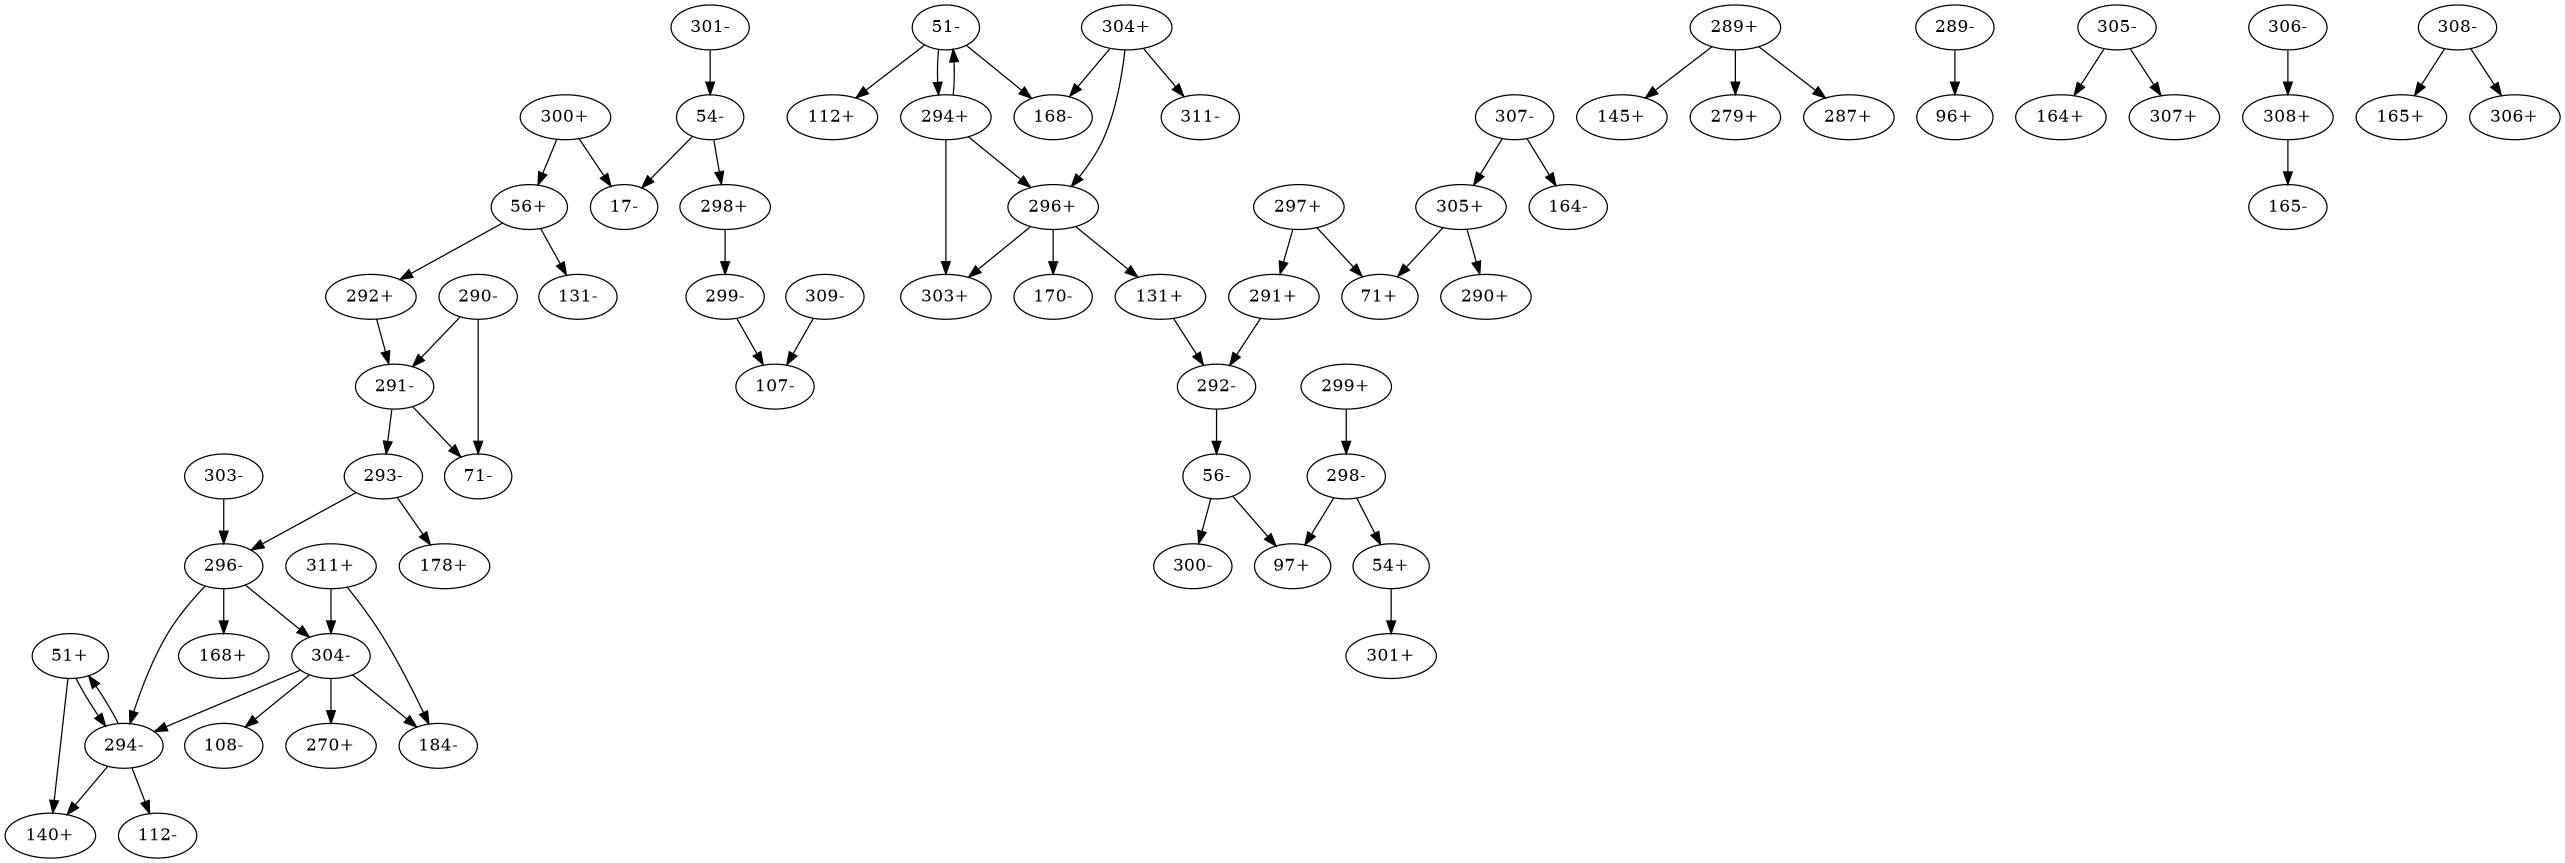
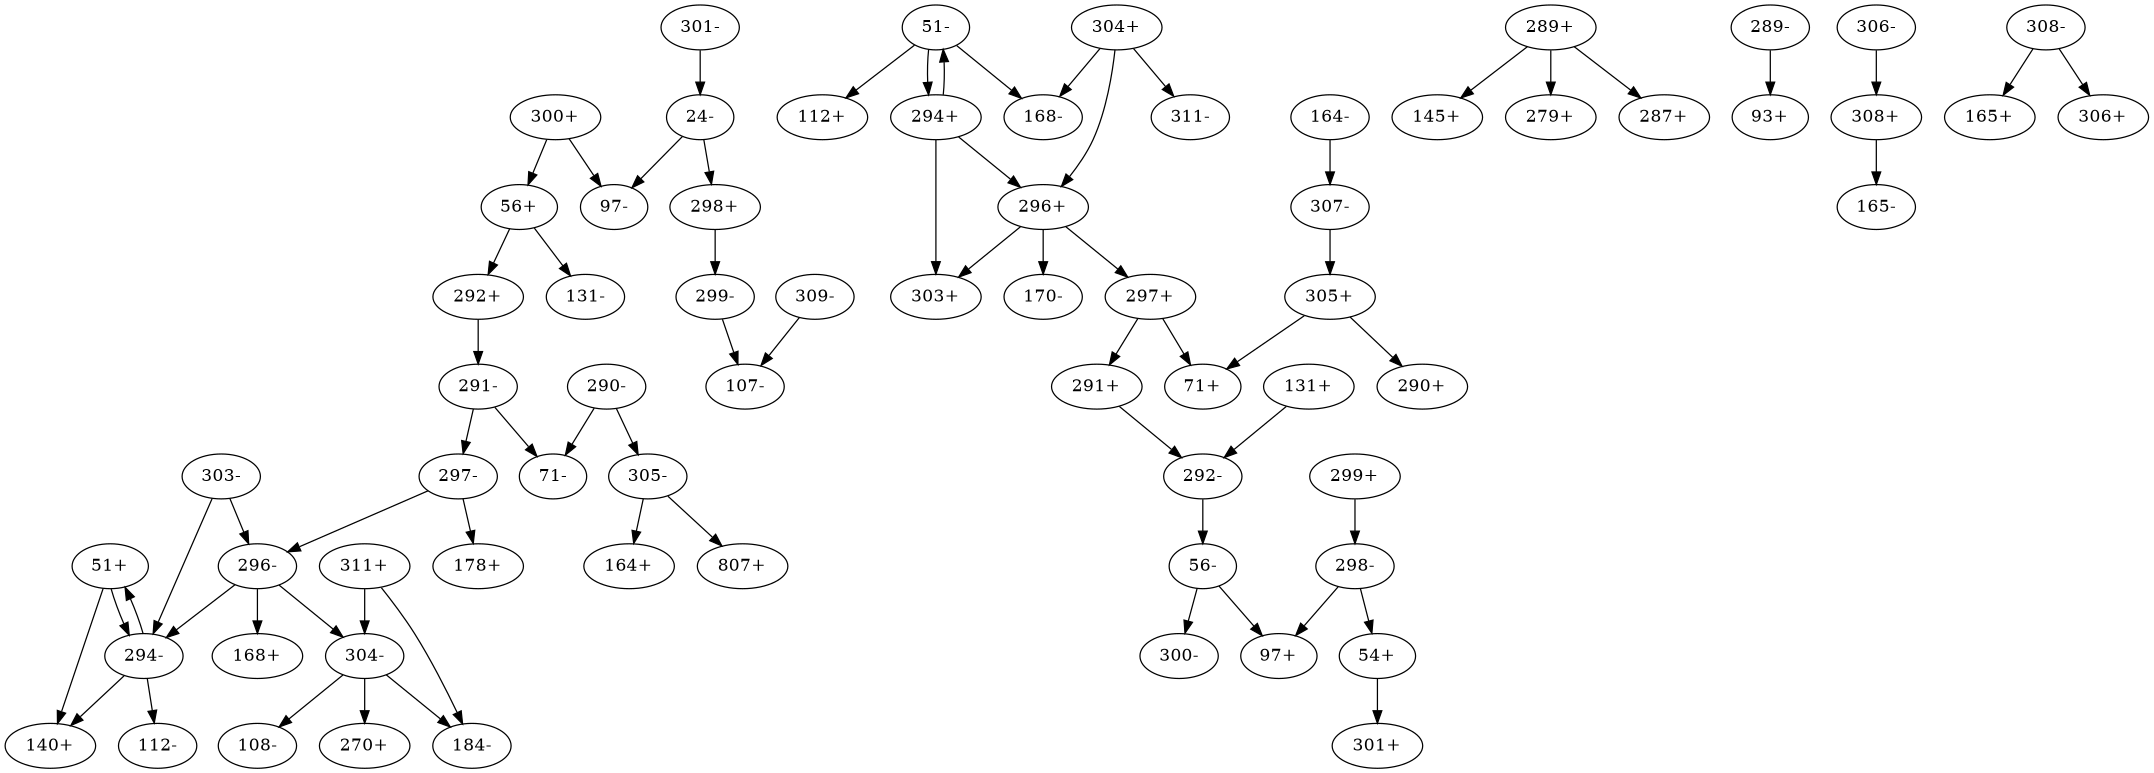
(710, 117) -> (700, 117)
(1955, 117) -> (1770, 117)
(2174, 117) -> (743, 566)
(1538, 157) -> (1330, 156)
(624, 207) -> (614, 207)
(1102, 248) -> (1092, 248)
(441, 337) -> (625, 426)
(383, 476) -> (458, 476)
(233, 698) -> (185, 560)
